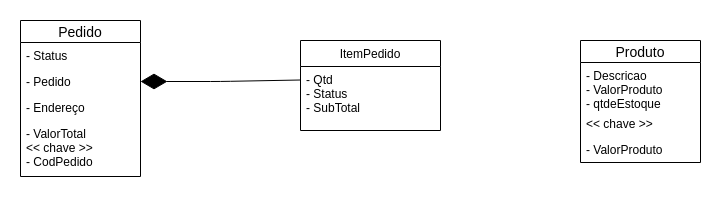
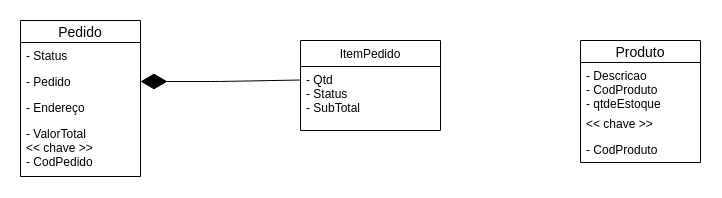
(620, 76) -> (620, 76)
(630, 150) -> (625, 150)
